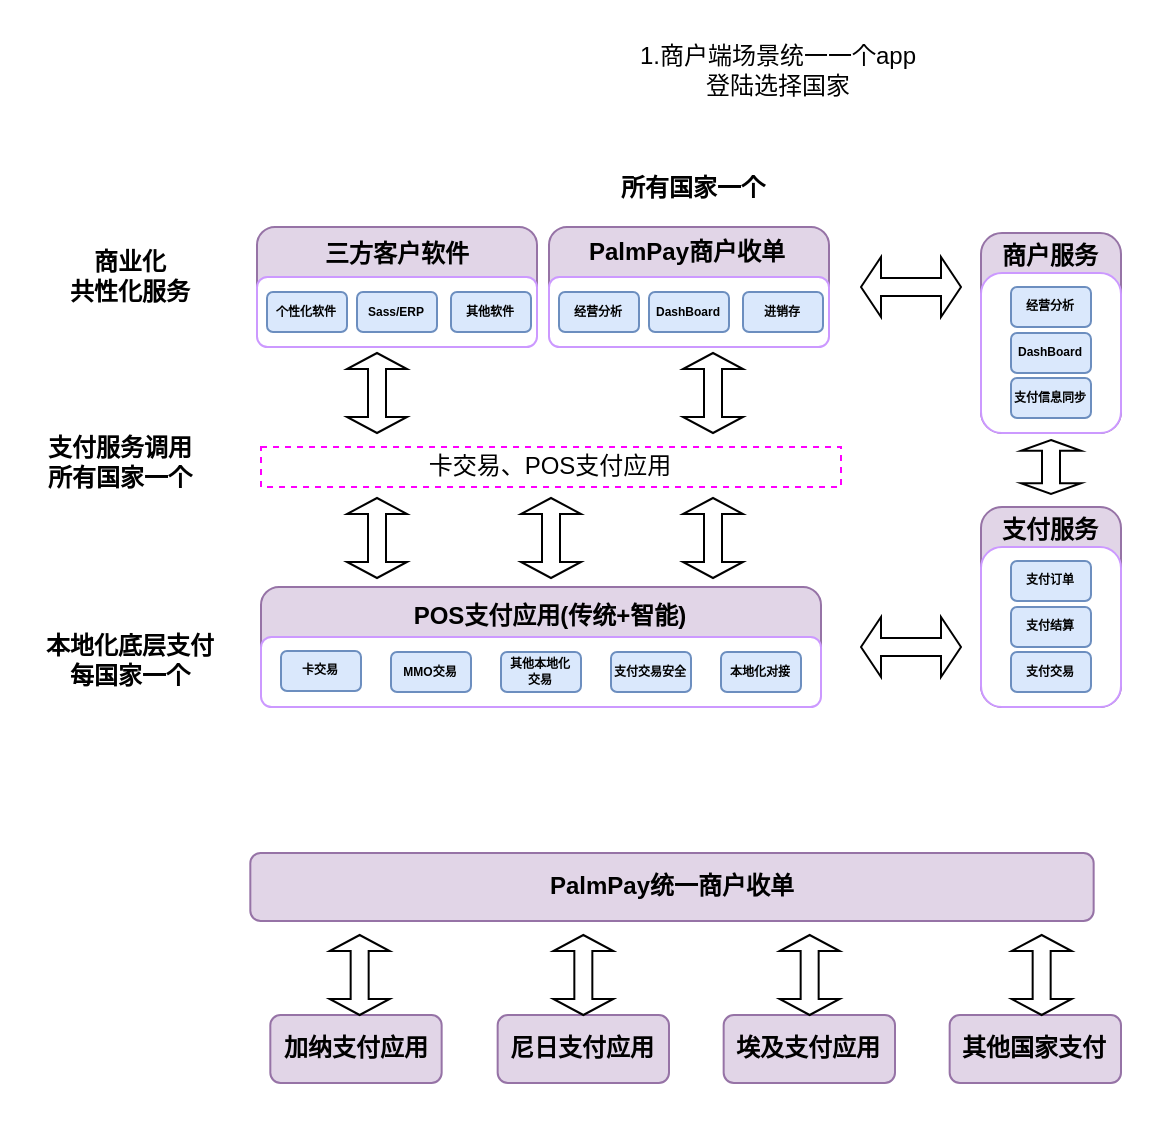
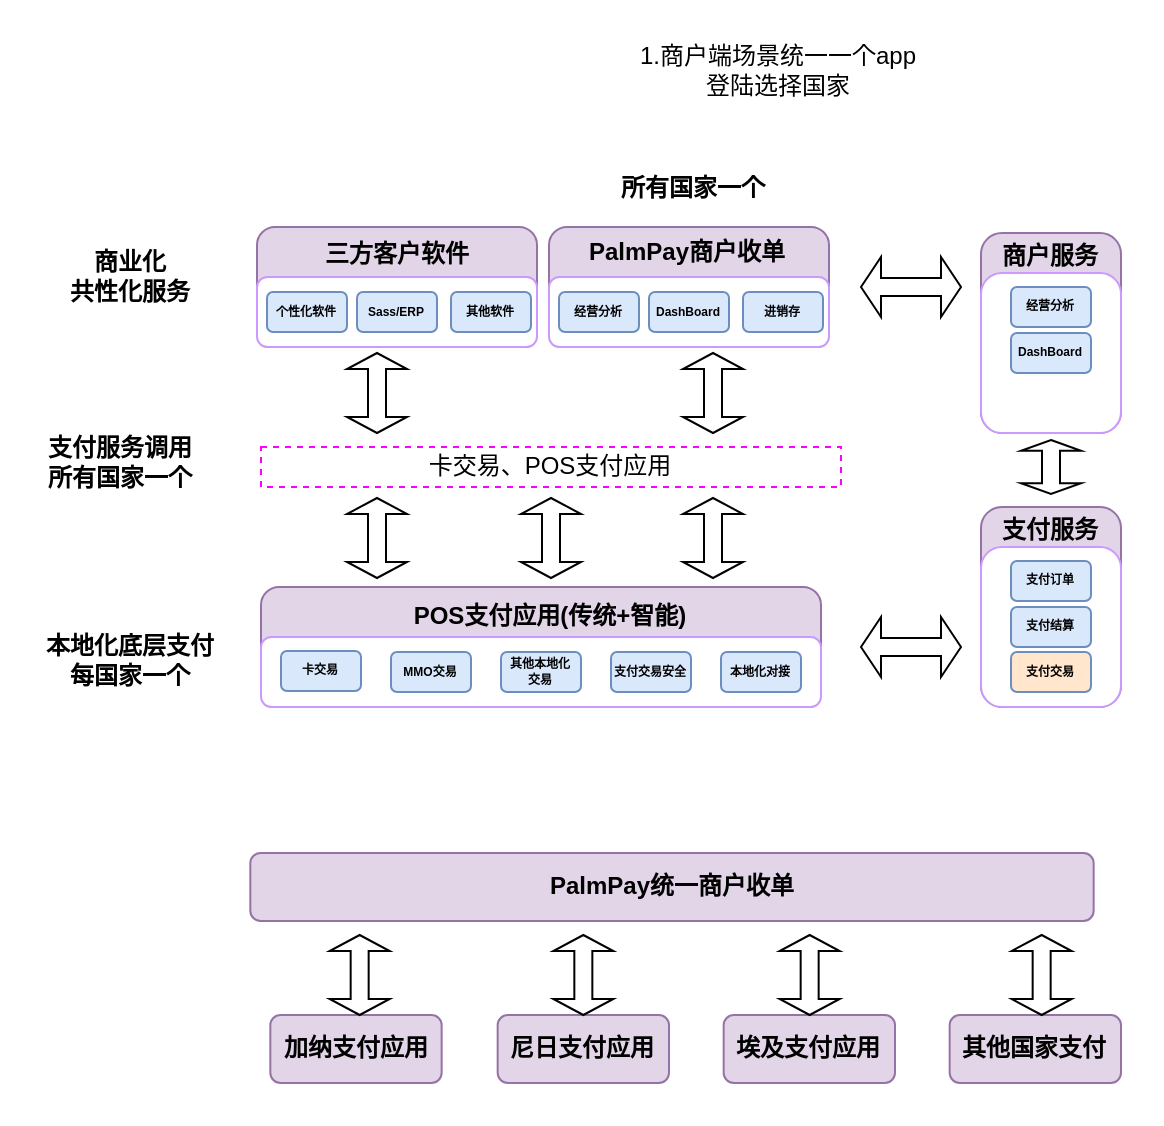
(1051, 398) -> none
(1051, 672) -> (1051, 672)
